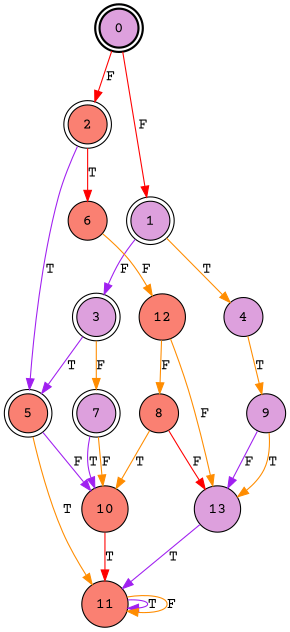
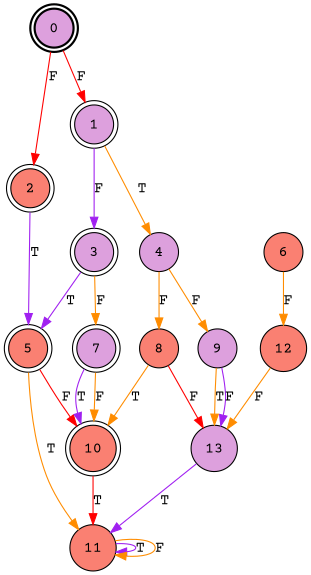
(88, 169) -> none
(161, 362) -> (159, 295)
(260, 365) -> (196, 300)
(63, 457) -> (55, 394)
(105, 509) -> (93, 448)
